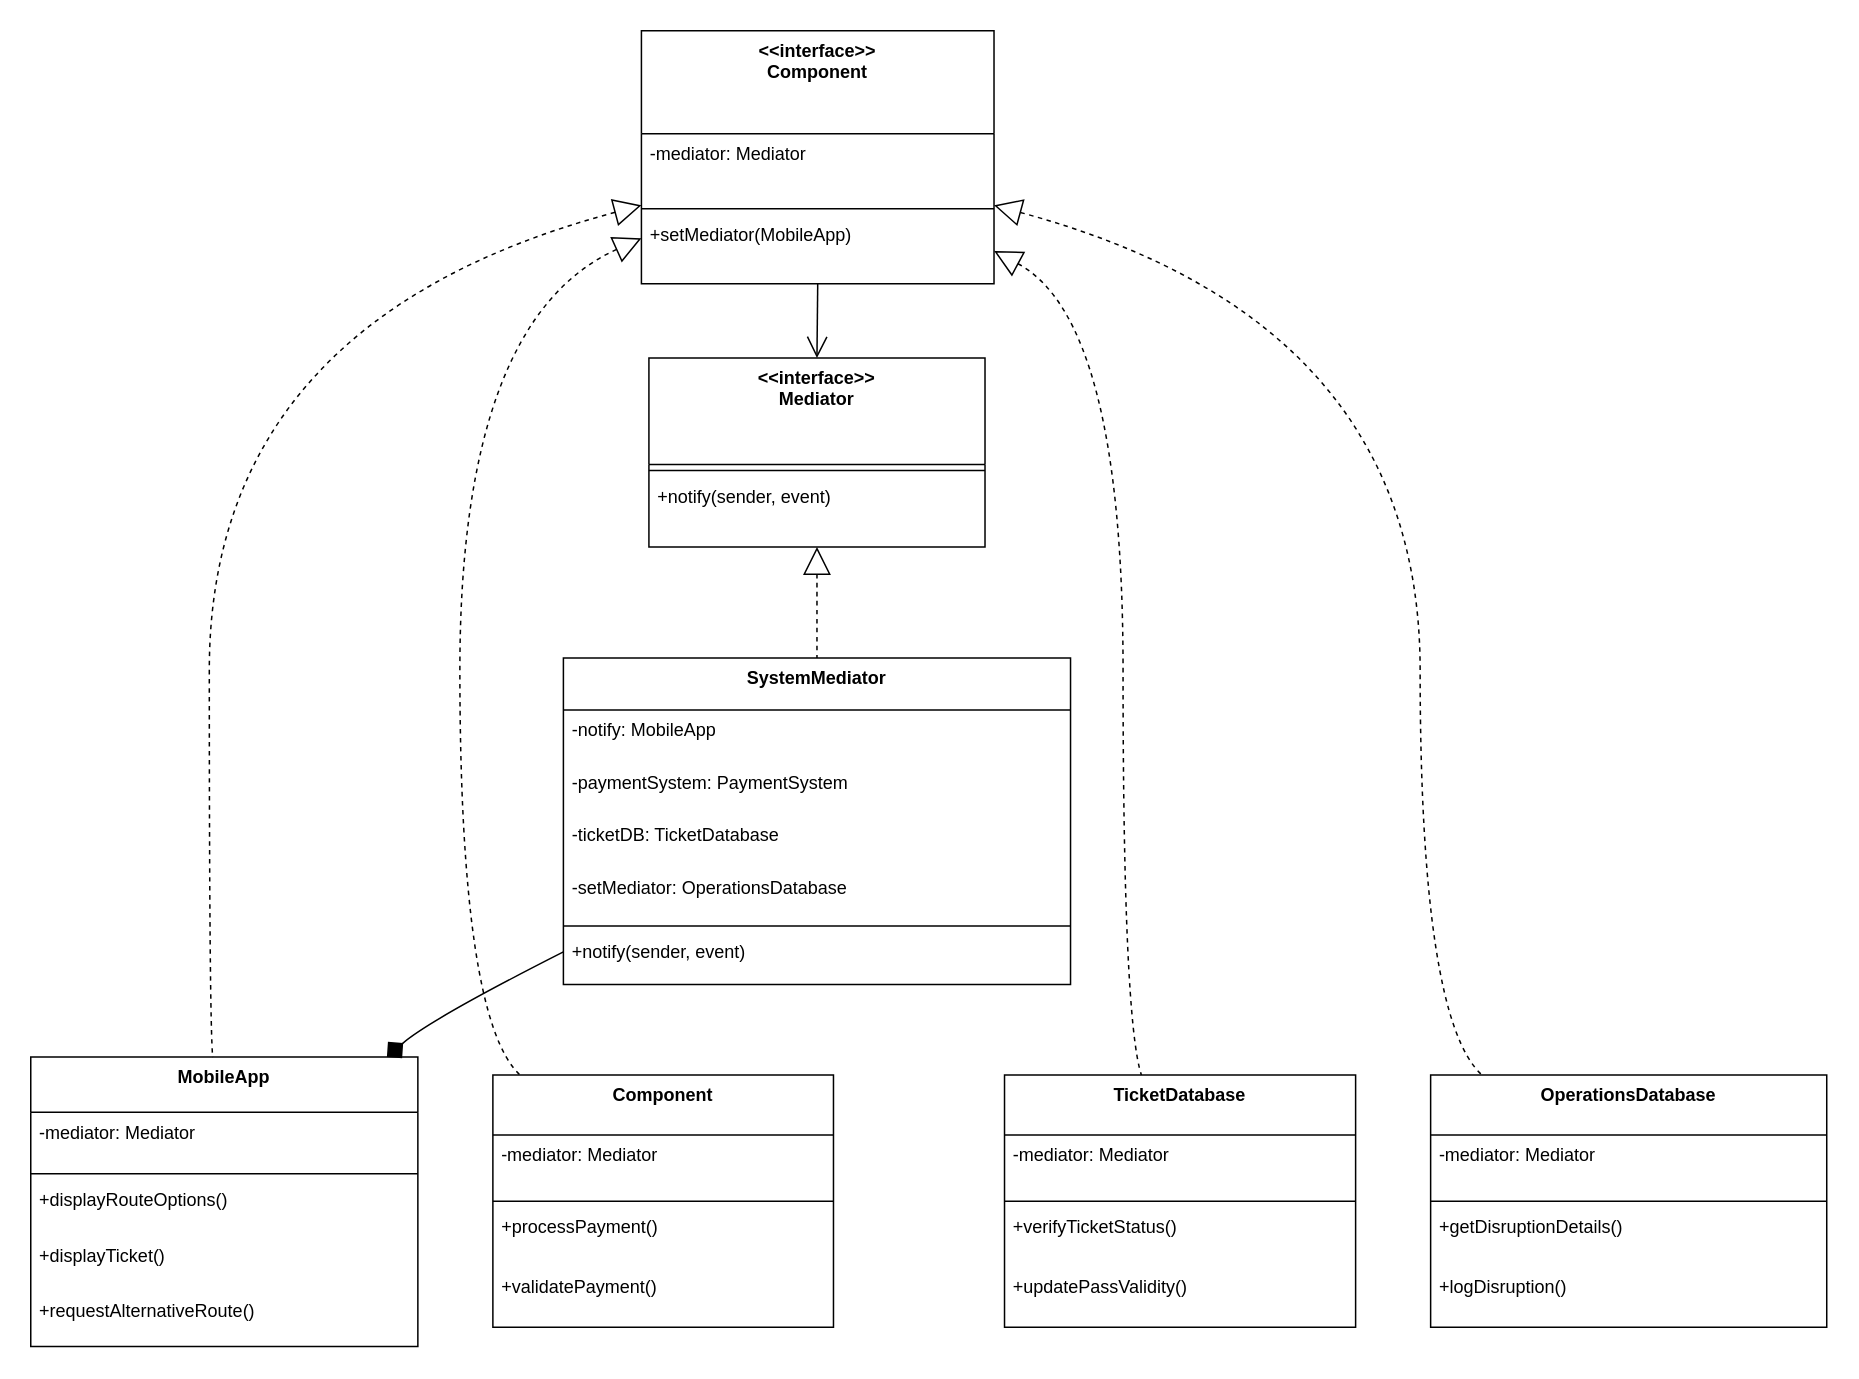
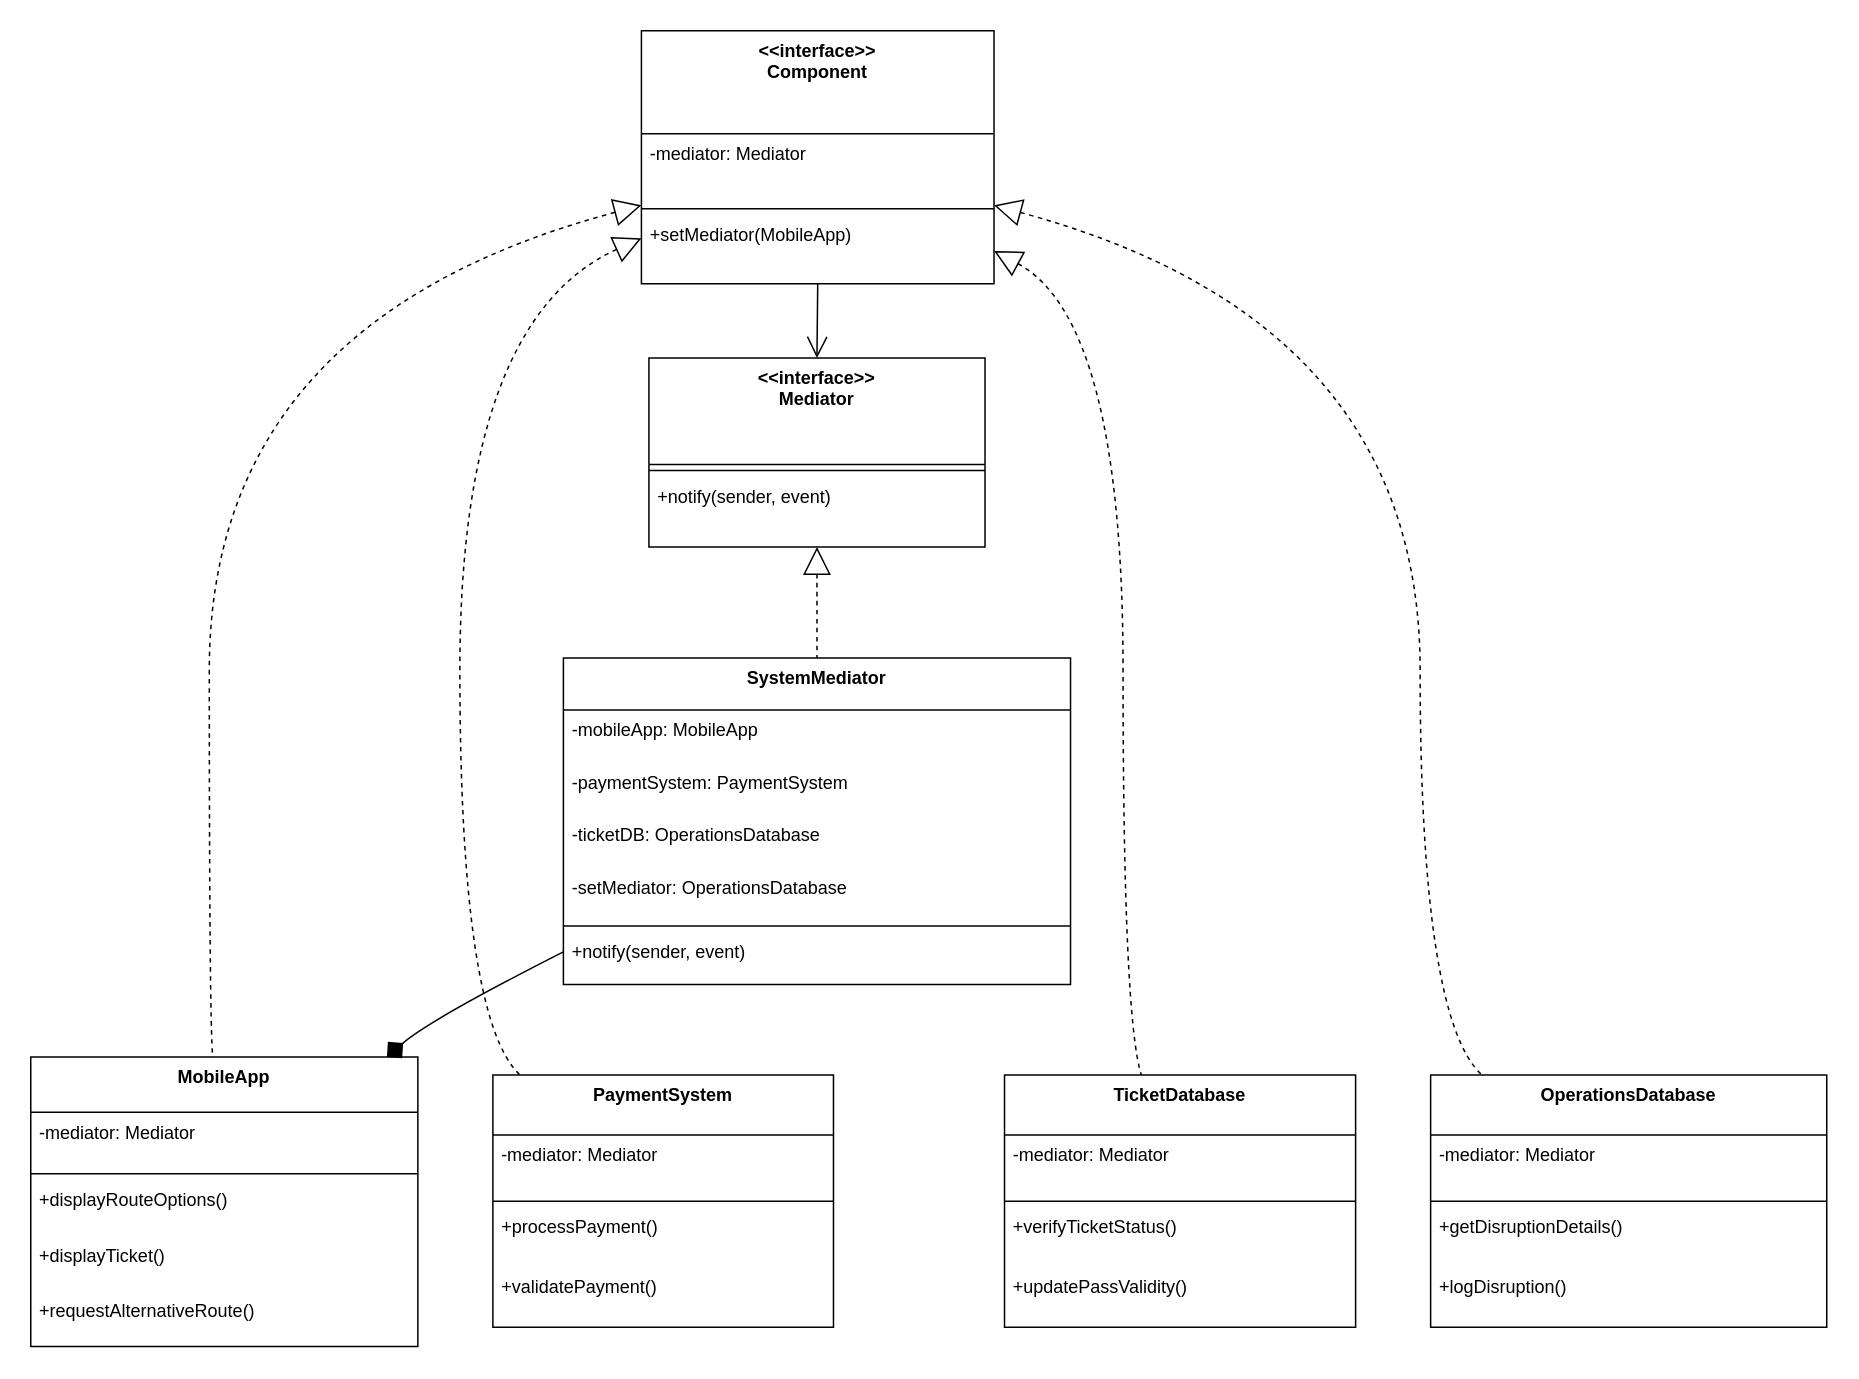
(651, 730) -> (663, 730)
(688, 835) -> (708, 835)
(662, 1095) -> (662, 1095)
